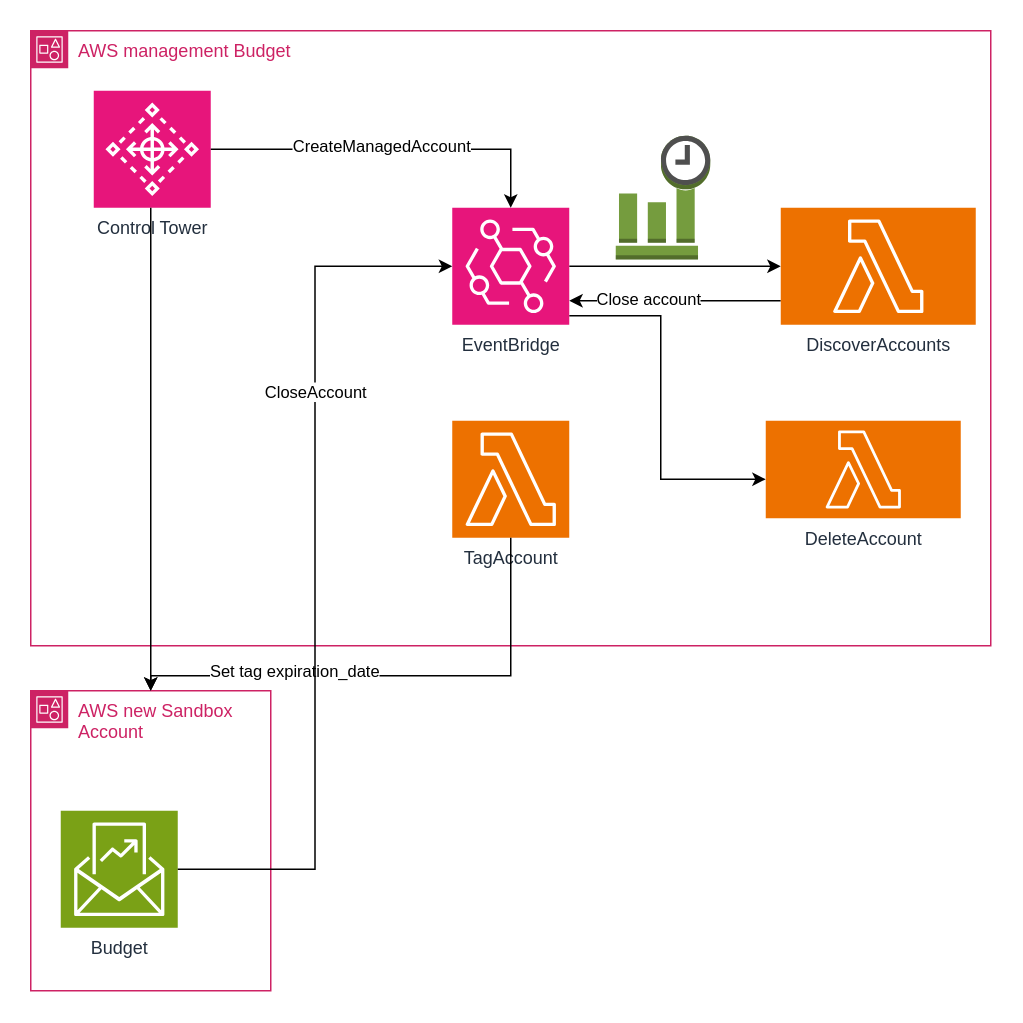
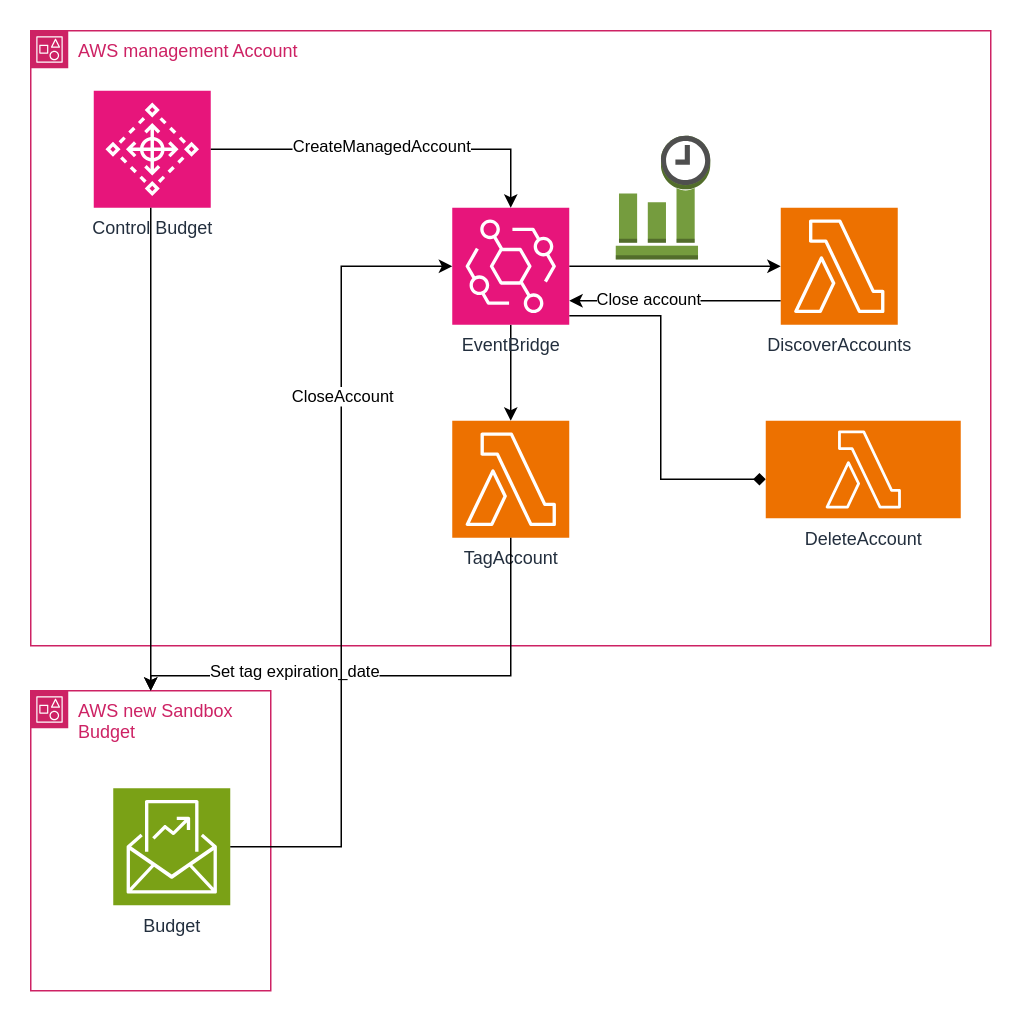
(180, 52) -> (185, 52)
(153, 229) -> (153, 229)
(878, 266) -> (839, 266)
none -> (511, 368)
(754, 479) -> (753, 479)
(175, 723) -> (175, 723)
(119, 869) -> (172, 847)
